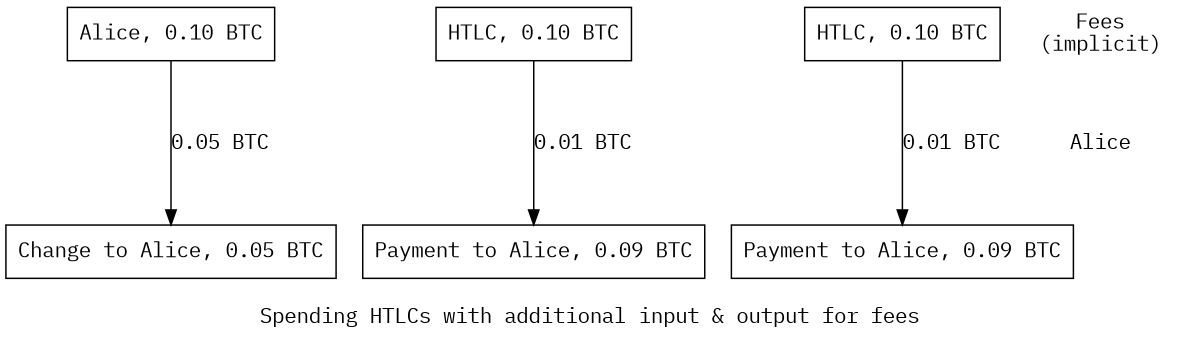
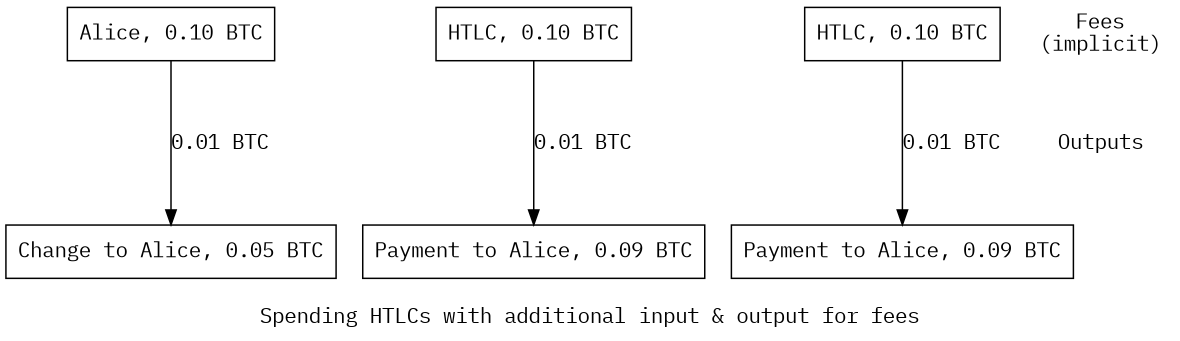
(221, 144) -> (221, 144)
(1101, 144) -> (1101, 144)
